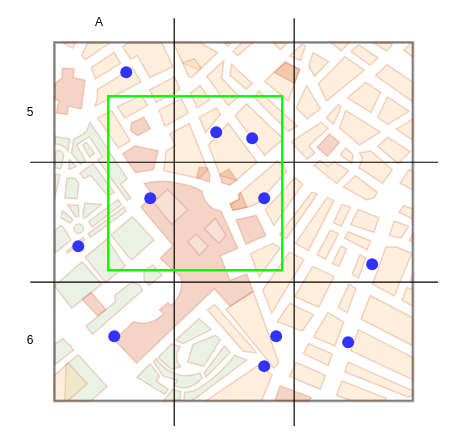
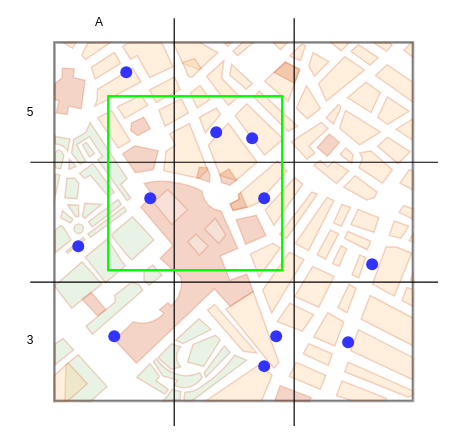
(30, 339) -> (30, 339)
